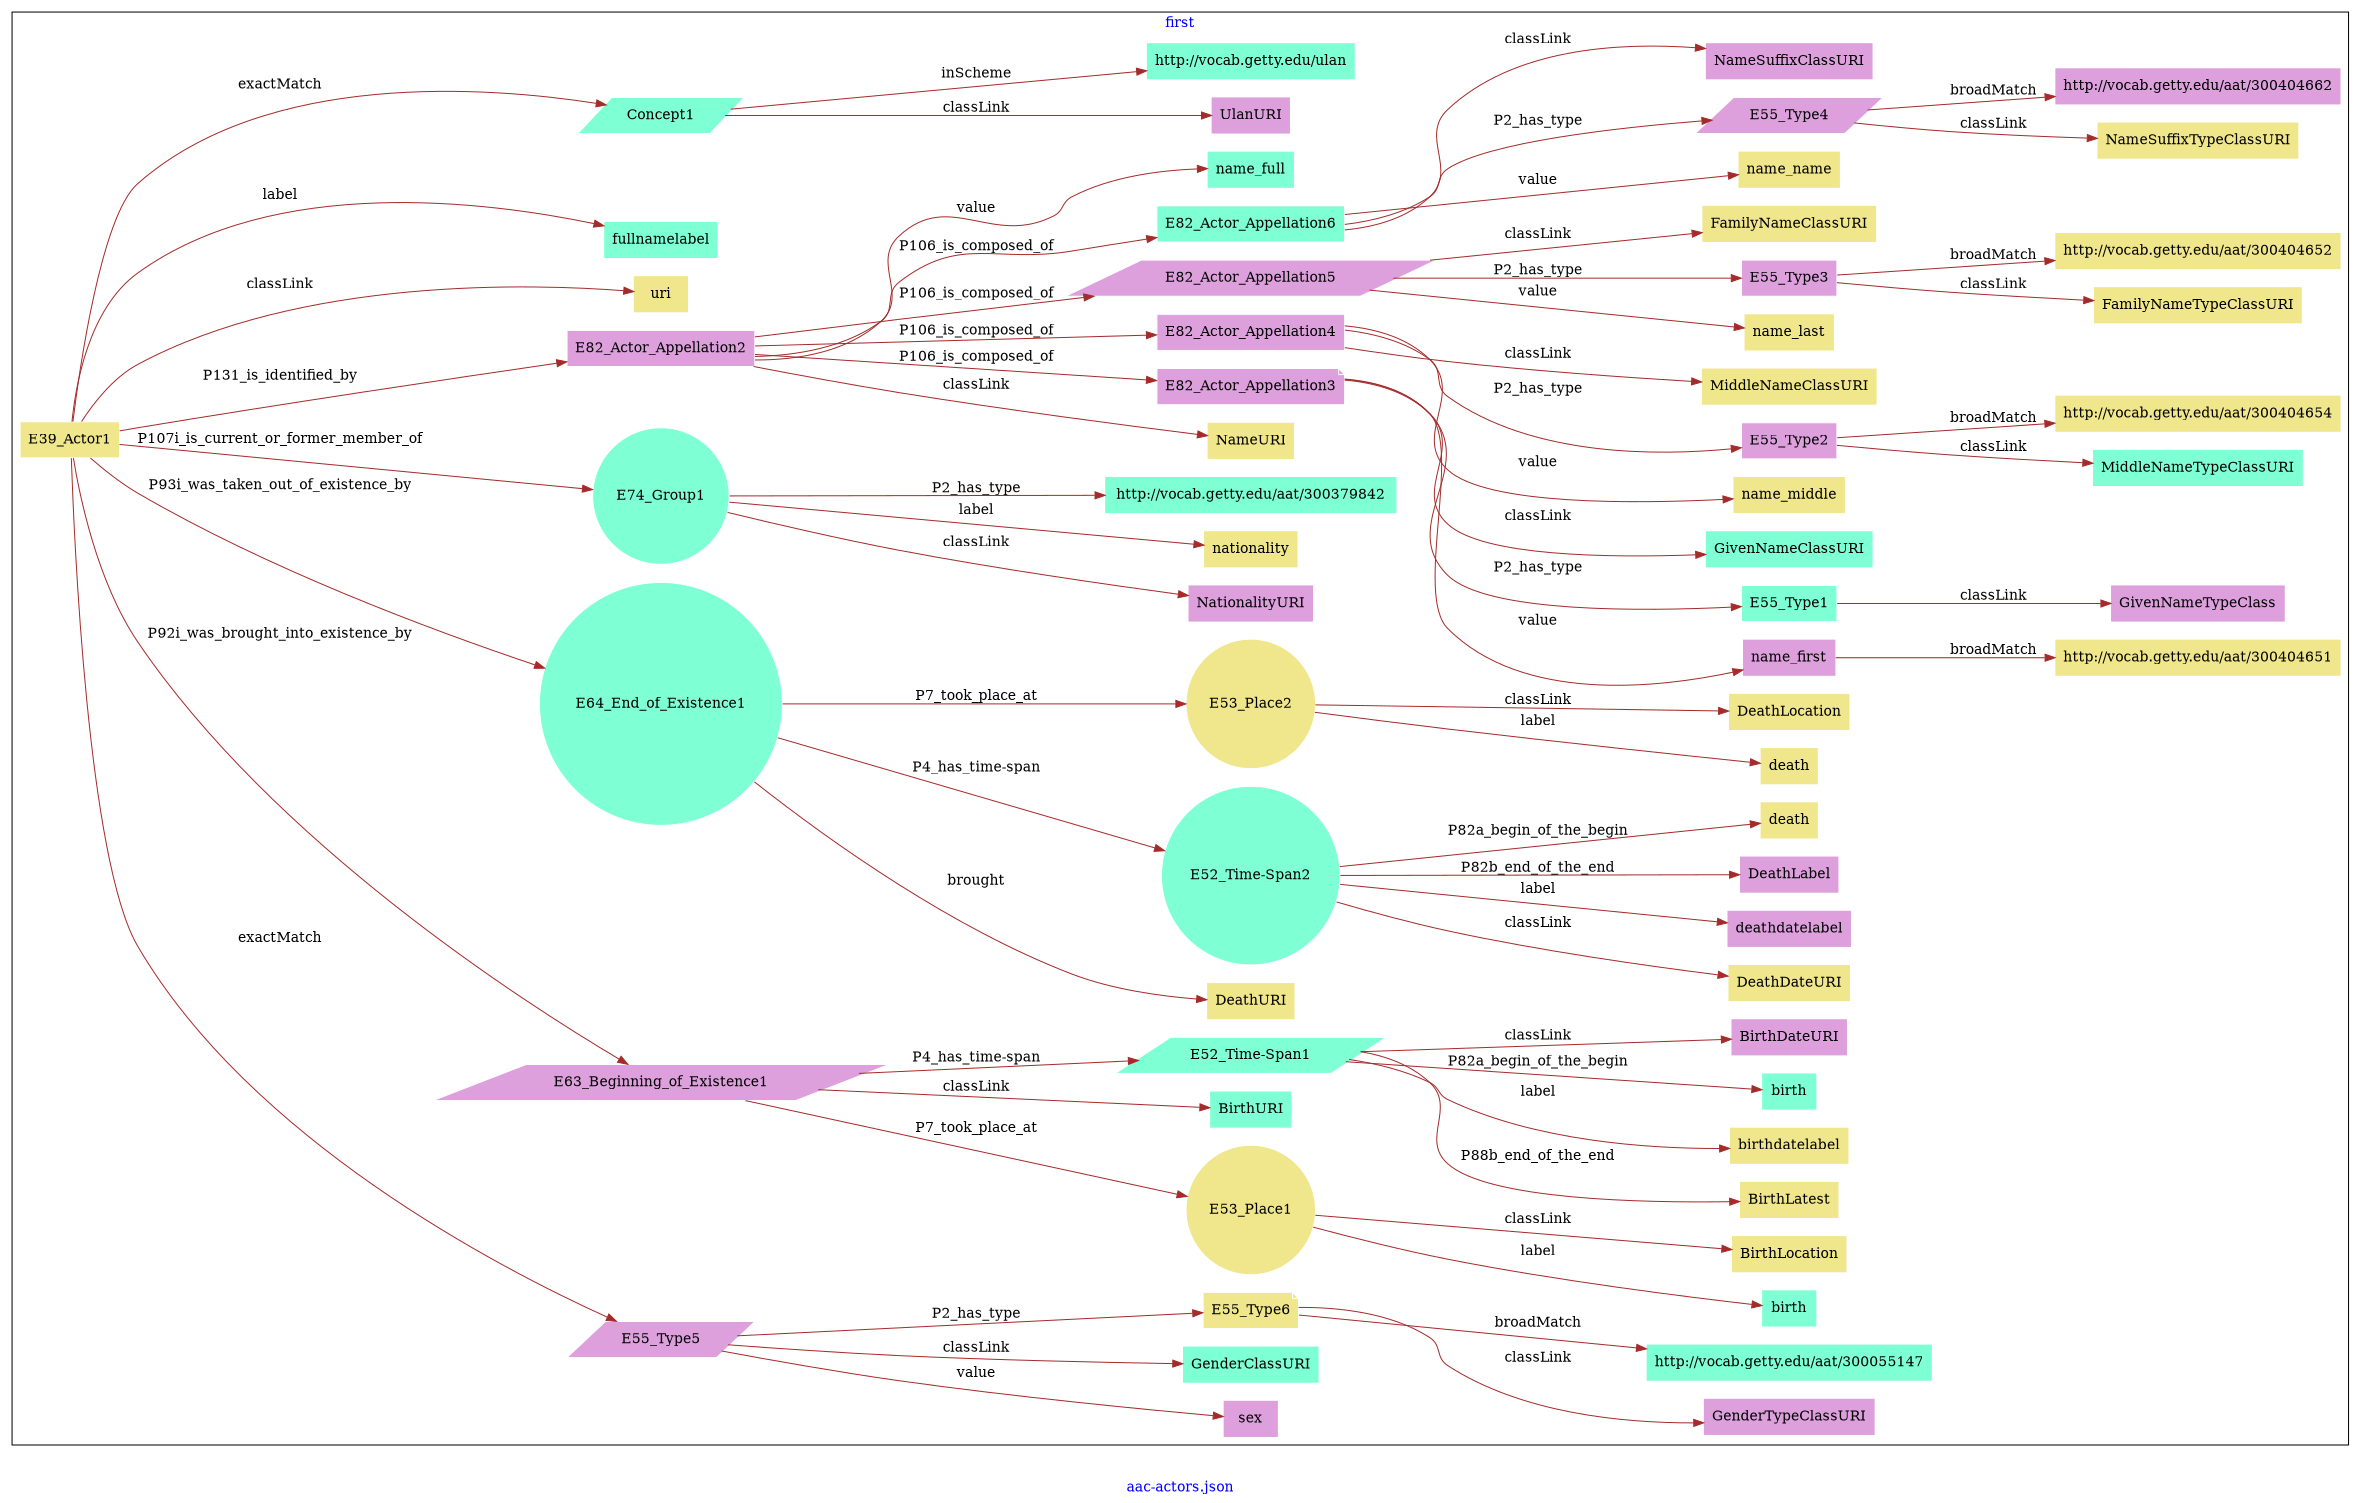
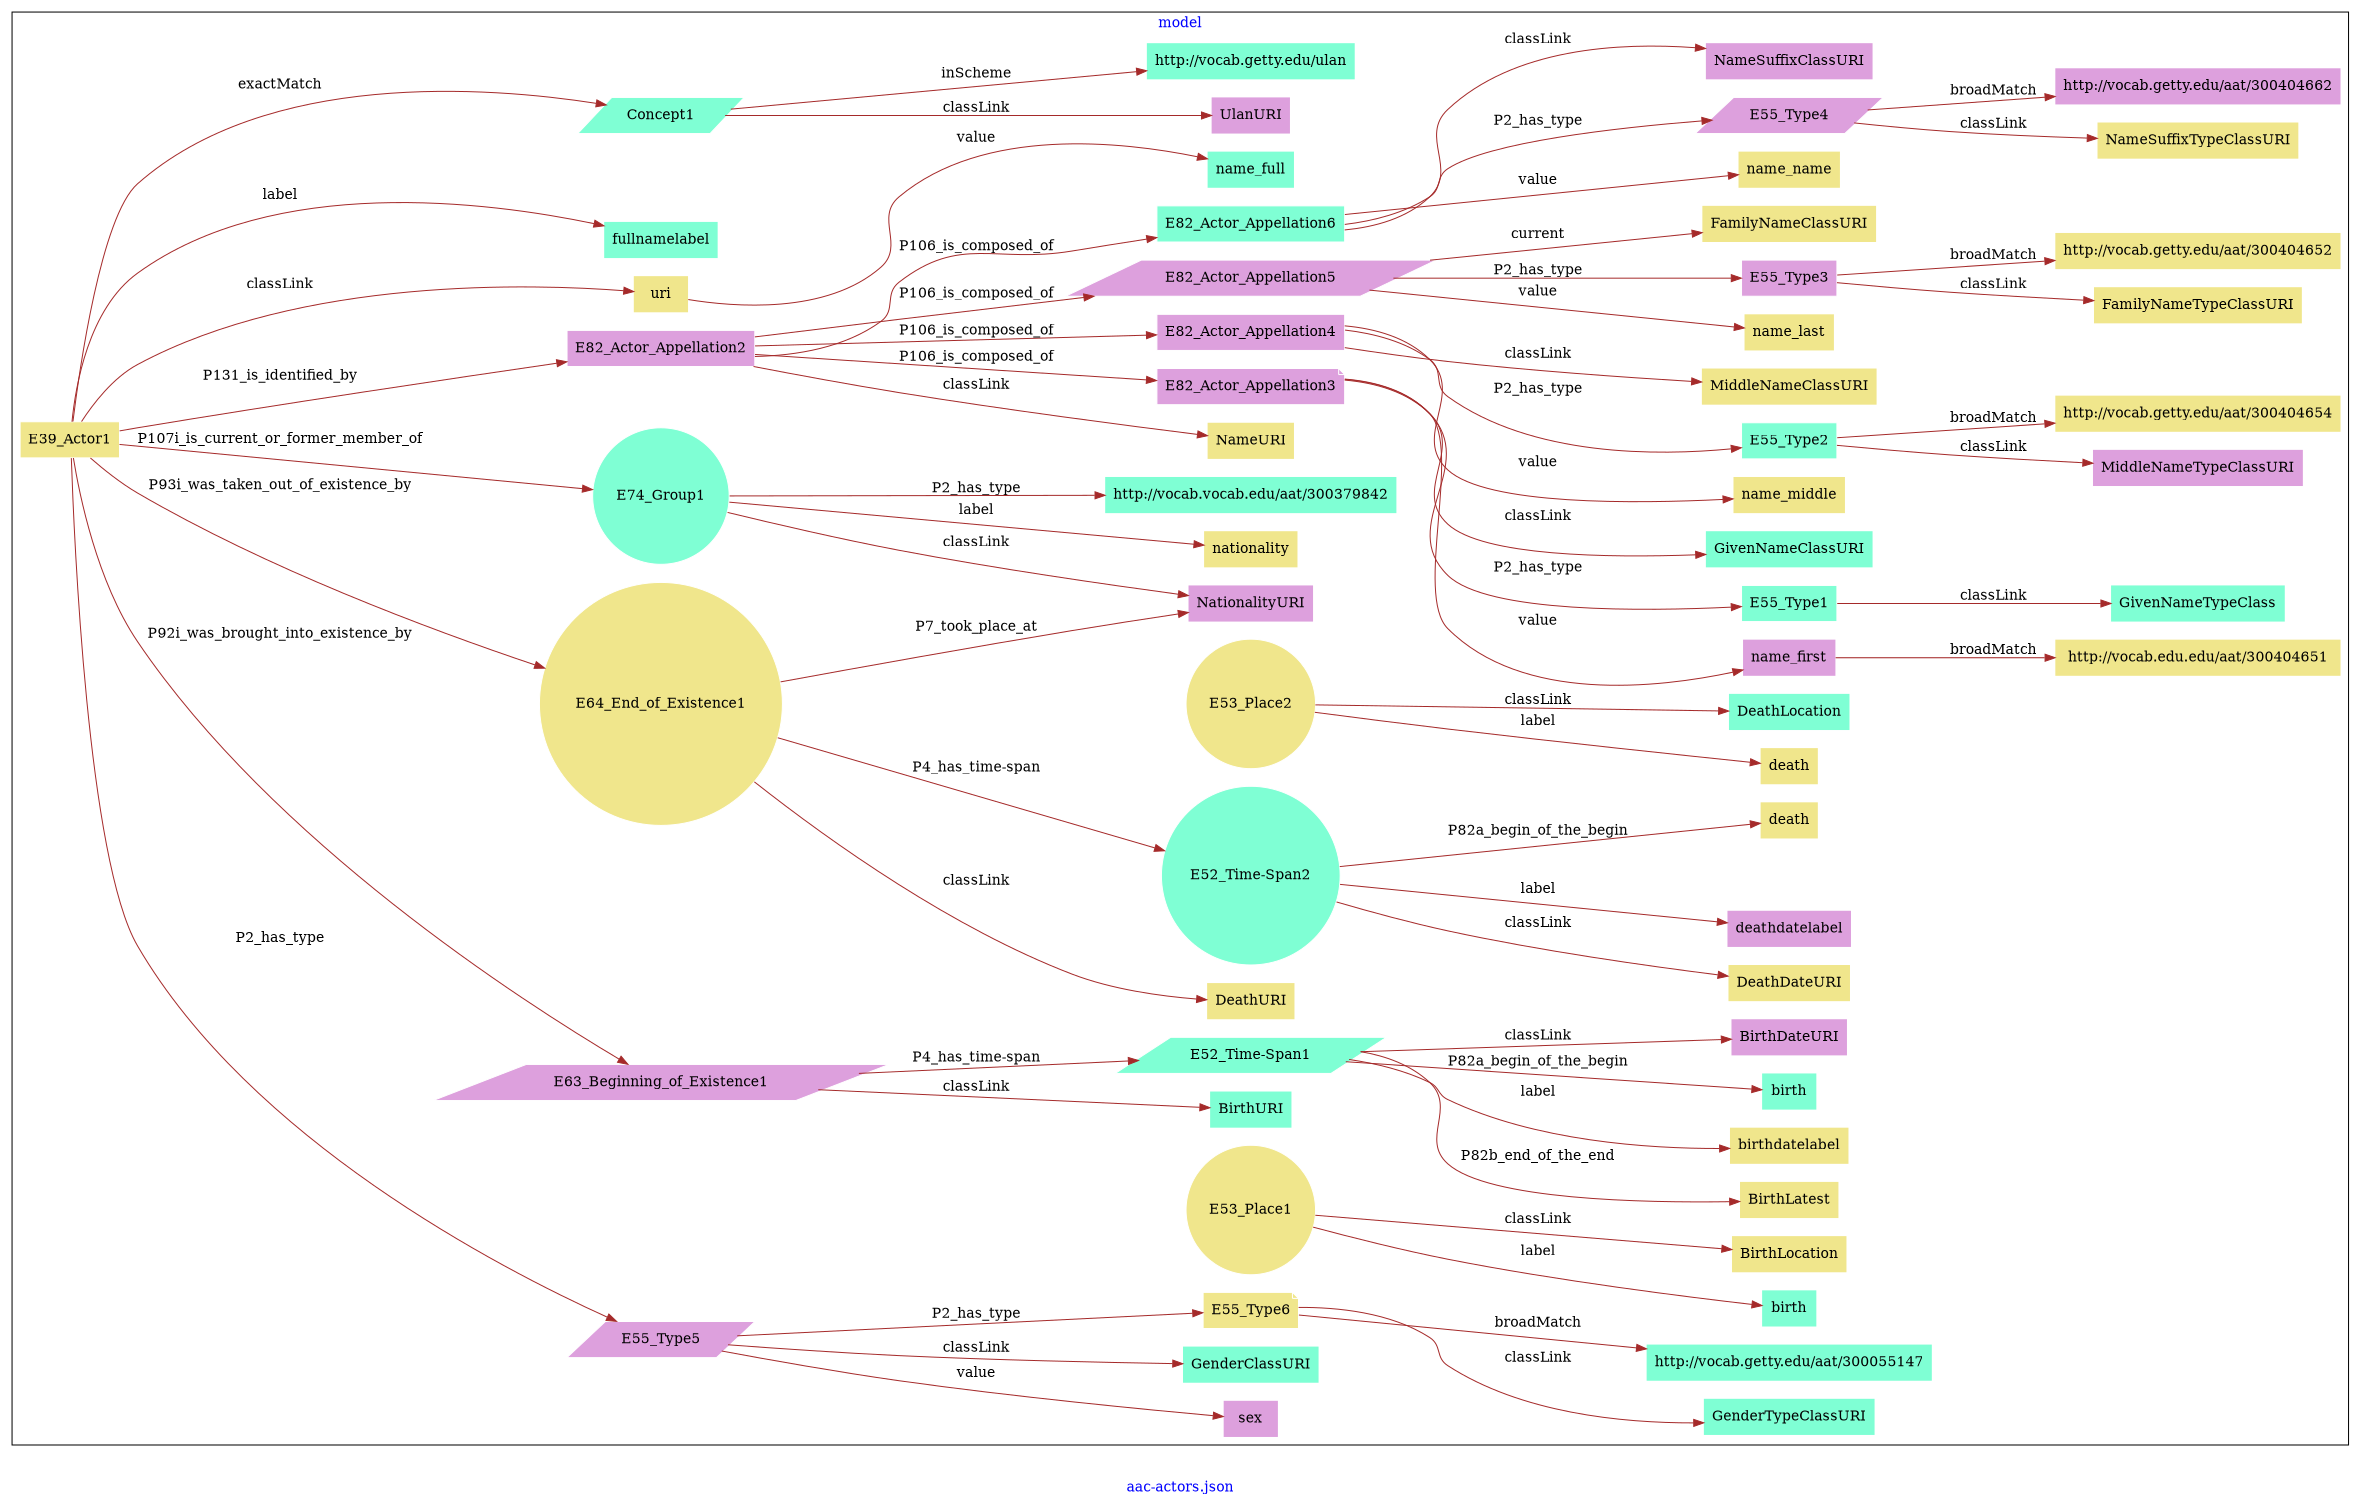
(1180, 24) -> (1180, 24)
(940, 217) -> (913, 188)
(1538, 234) -> (1538, 234)
(1789, 441) -> (1789, 441)
(2198, 468) -> (2198, 468)
(1251, 495) -> (1251, 495)
(2198, 604) -> (2198, 604)
(2198, 658) -> (2198, 658)
(661, 704) -> (661, 704)
(979, 704) -> (979, 646)
(1789, 712) -> (1789, 712)
(1789, 875) -> none
(976, 881) -> (976, 881)
(280, 938) -> (280, 938)
(961, 1147) -> none
(1538, 1156) -> (1538, 1156)
(1789, 1417) -> (1789, 1417)
